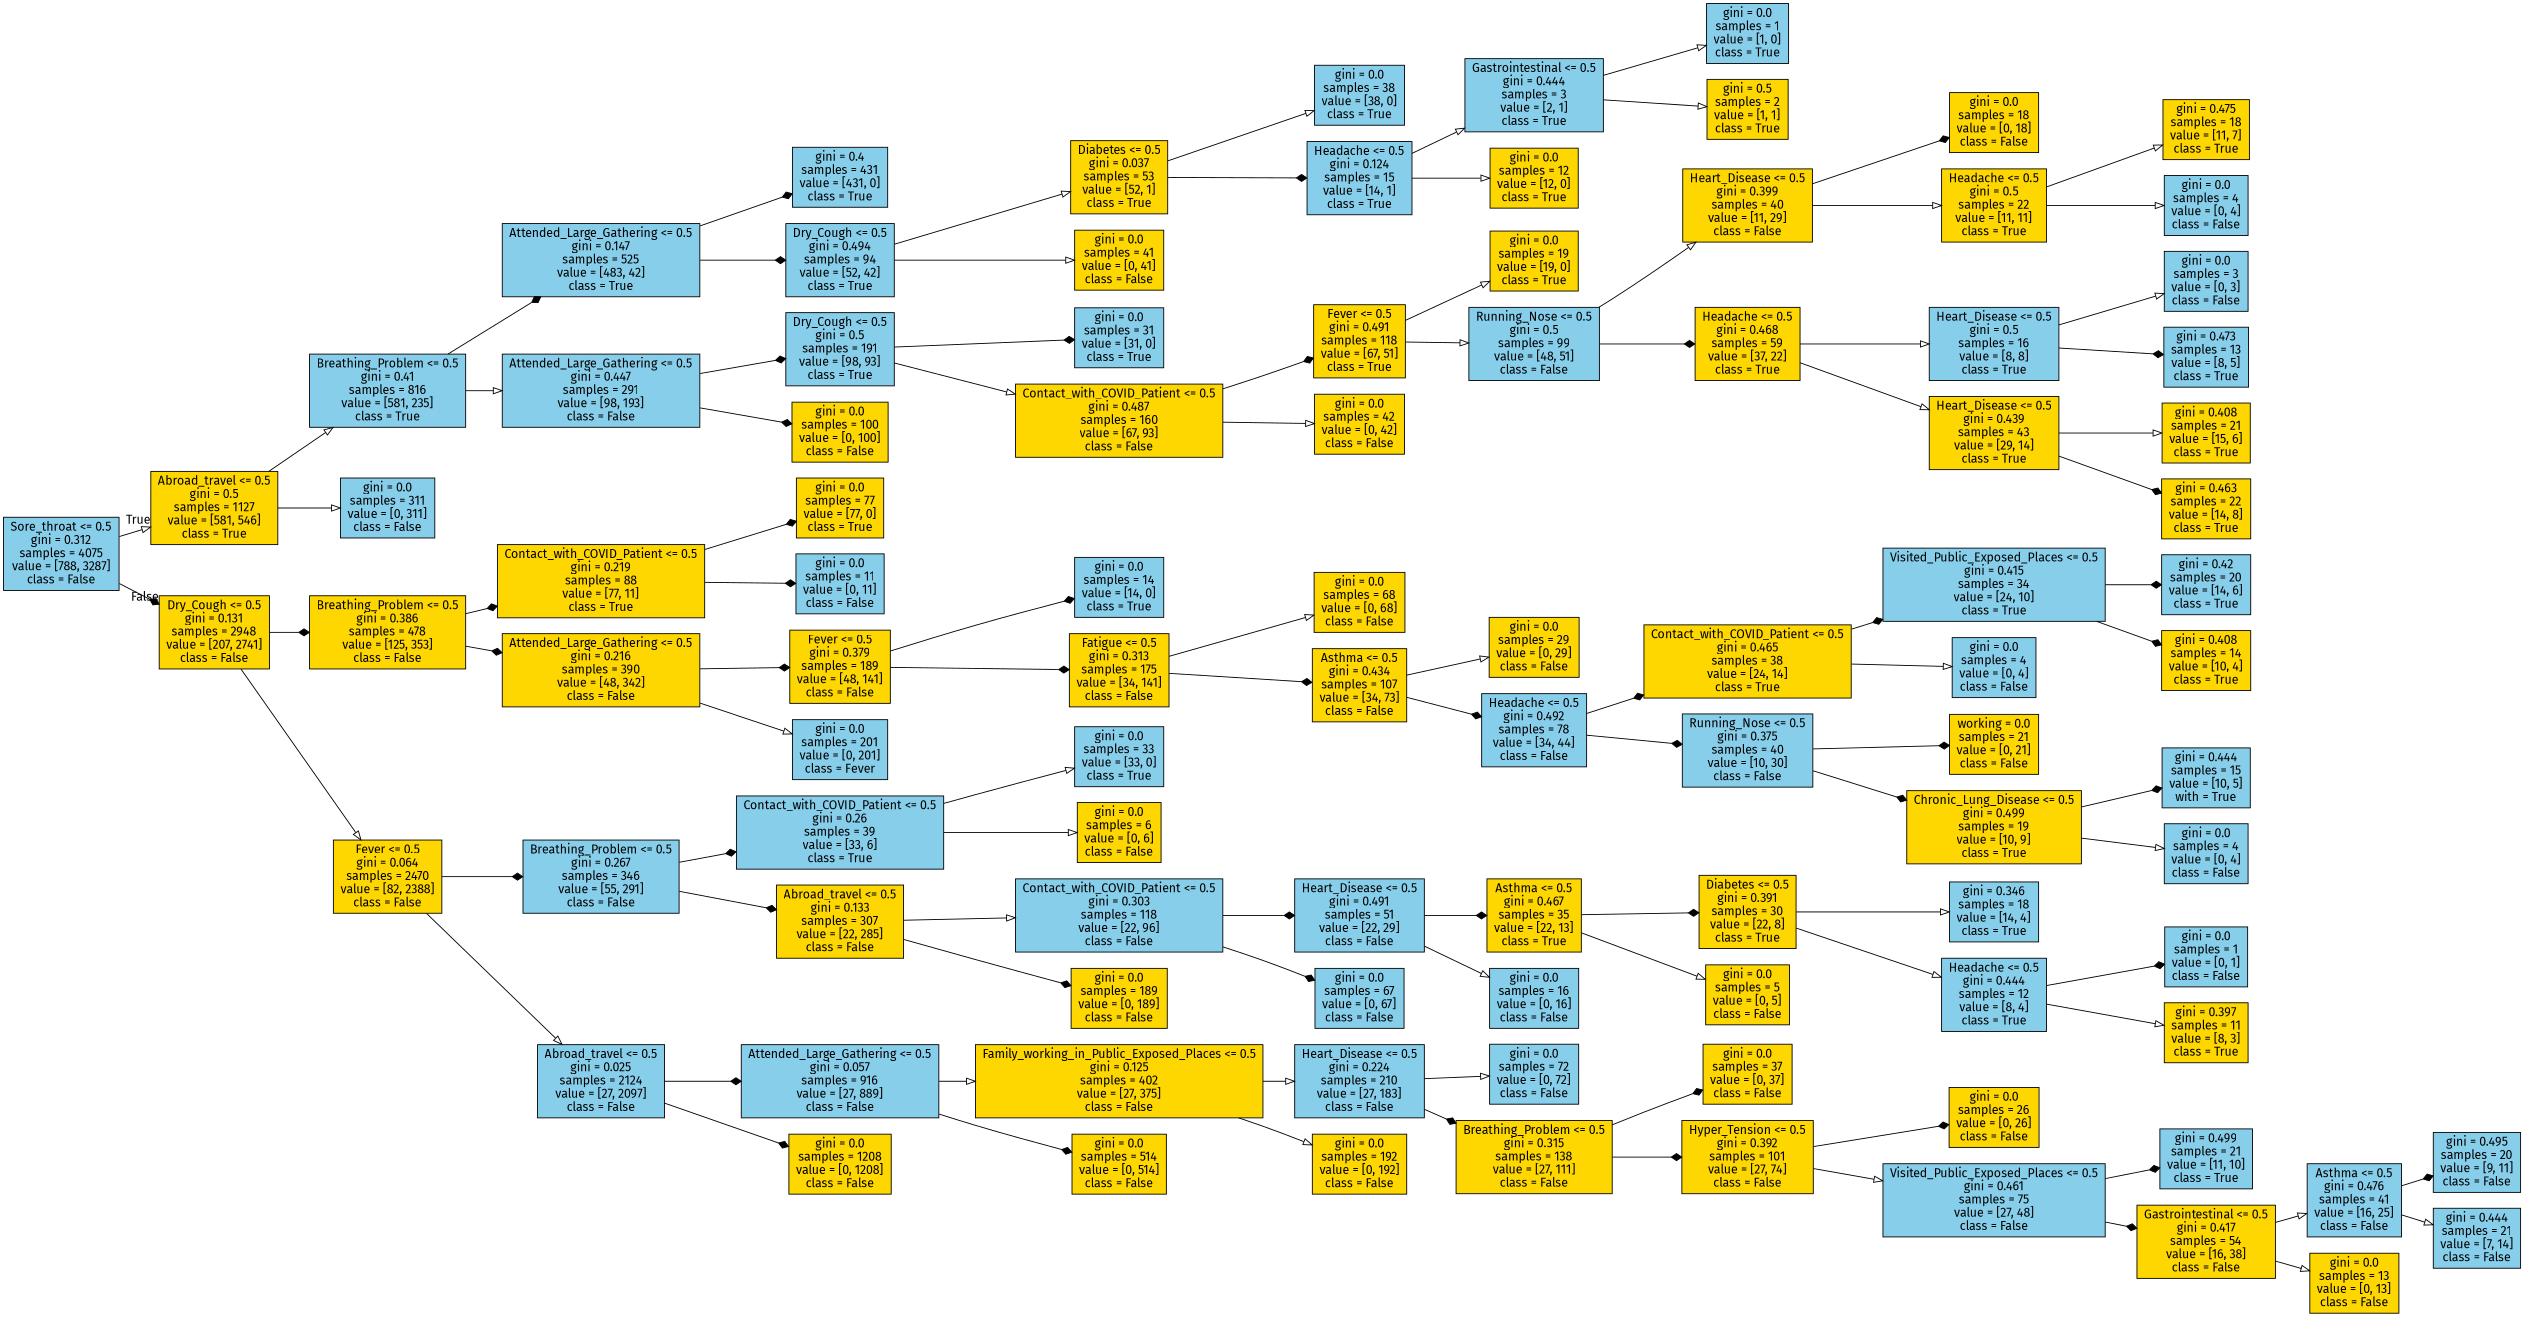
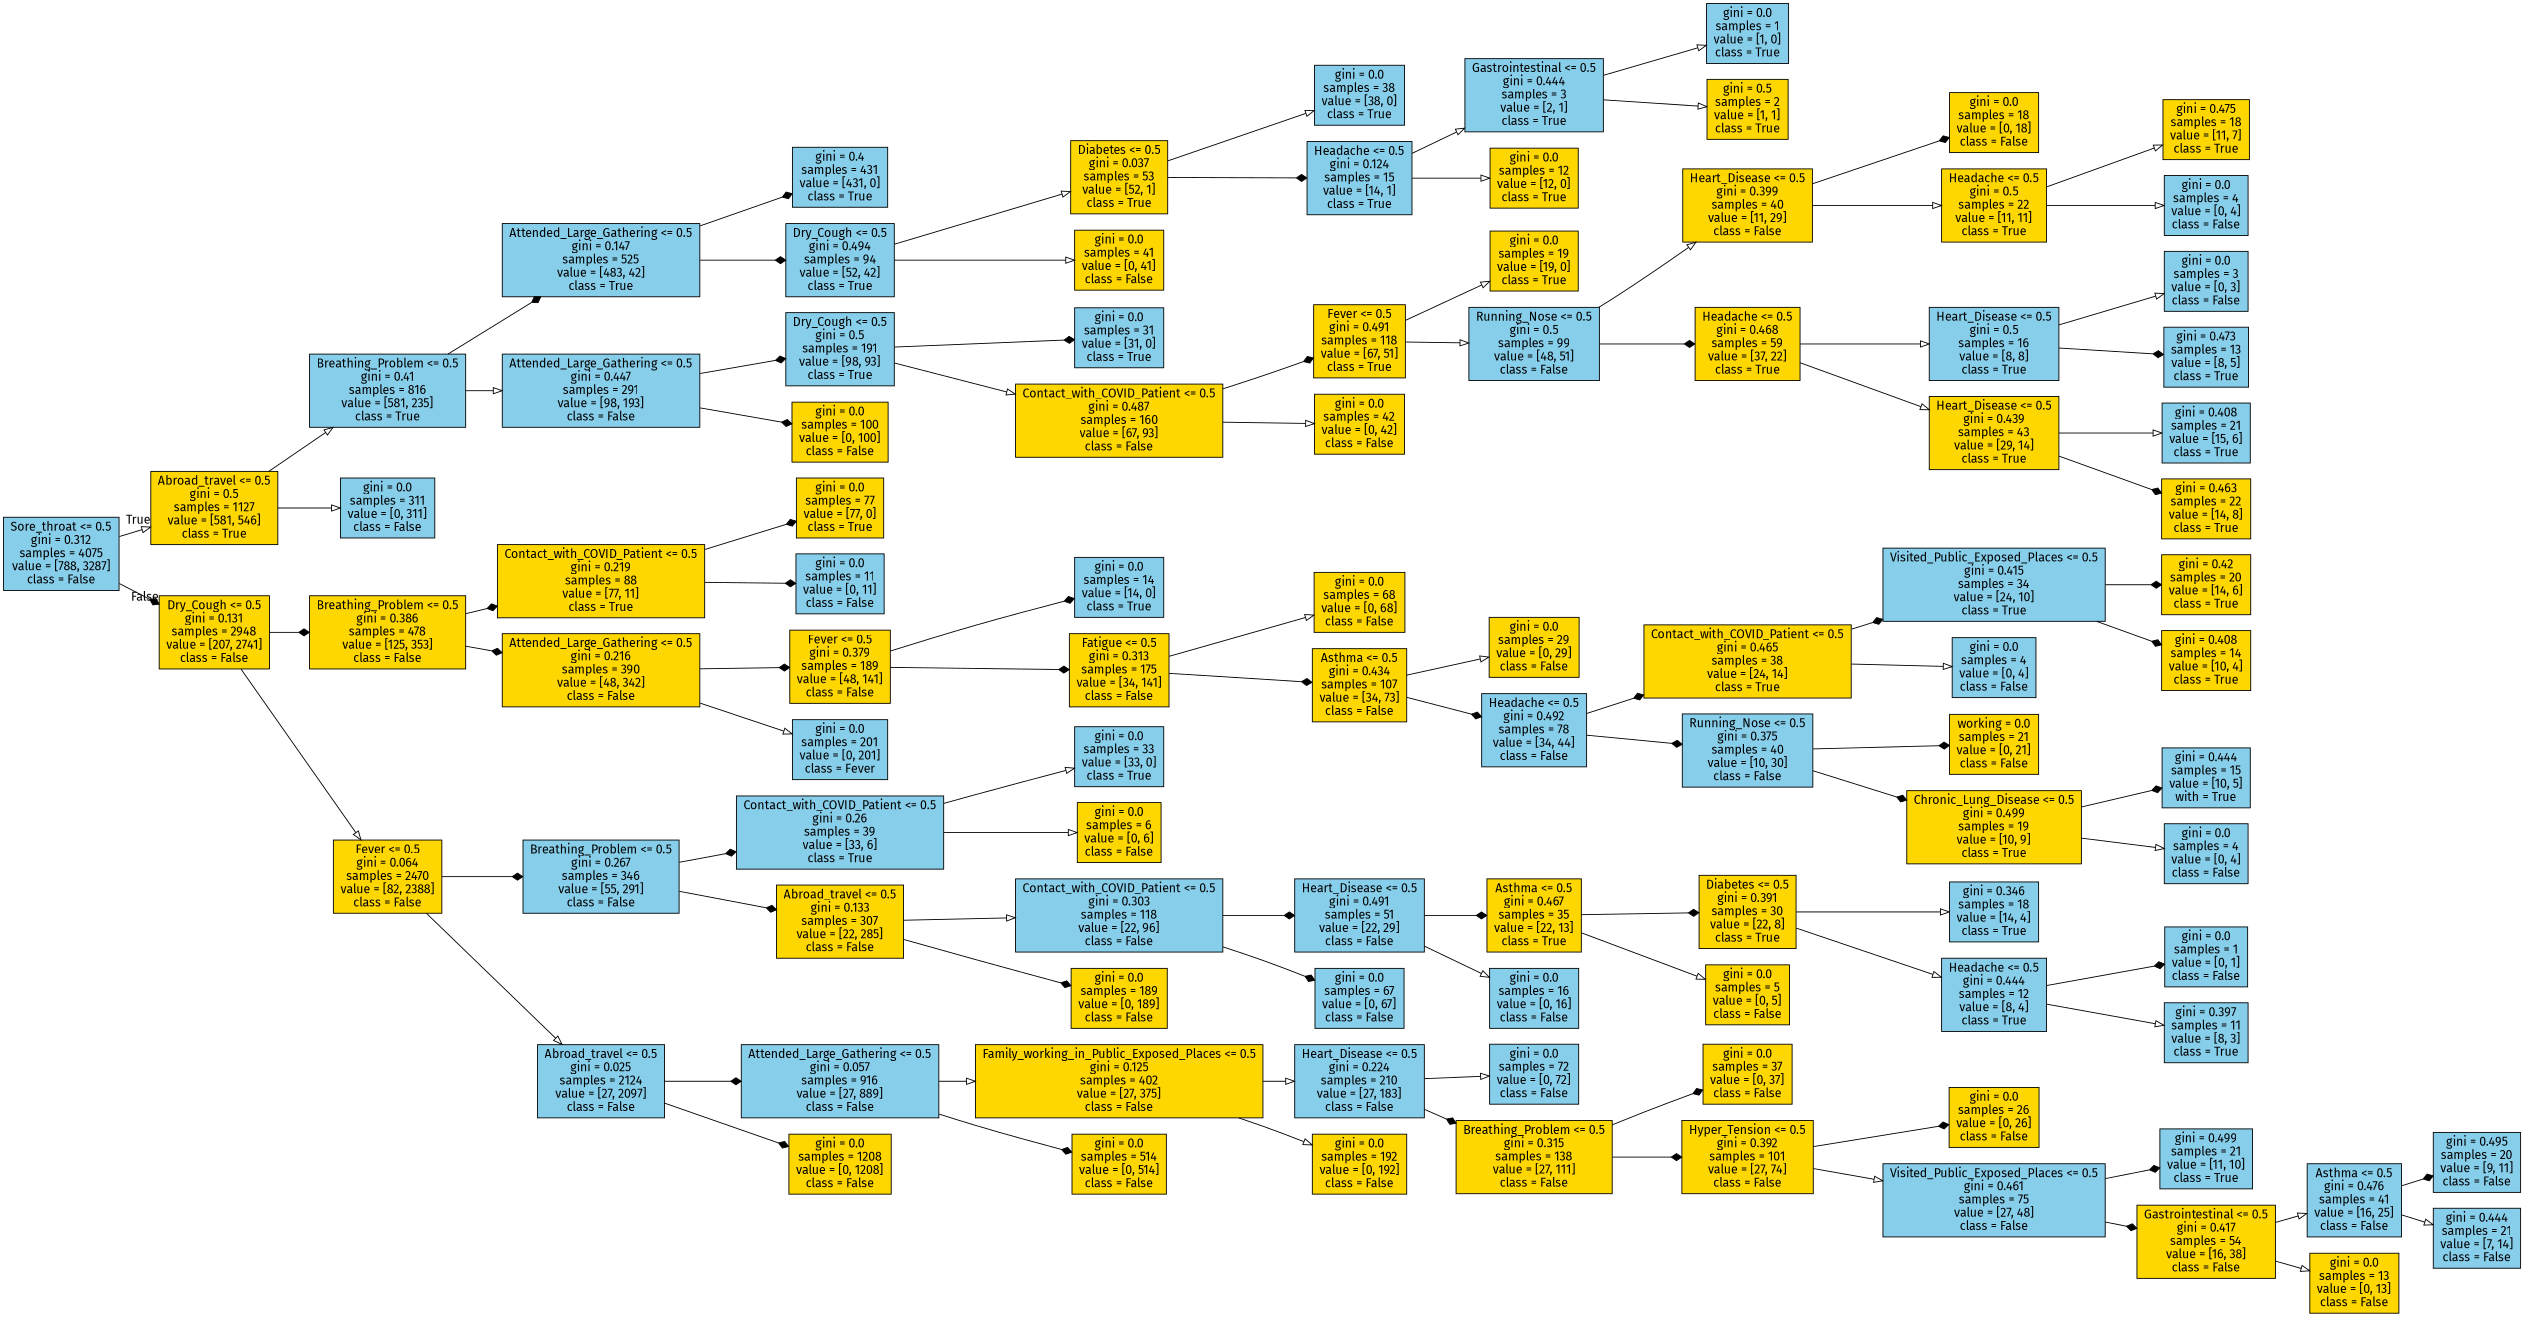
(2206, 433) -> (2206, 433)
(2206, 585) -> (2206, 585)
(2206, 1033) -> (2206, 1033)
